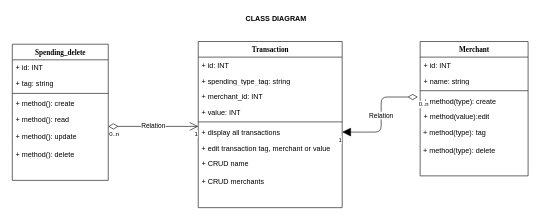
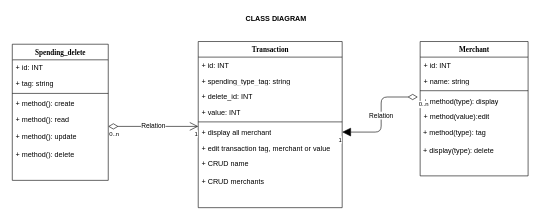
(234, 97) -> (229, 97)
(465, 102) -> (466, 102)
(247, 133) -> (240, 133)
(462, 151) -> (462, 151)
